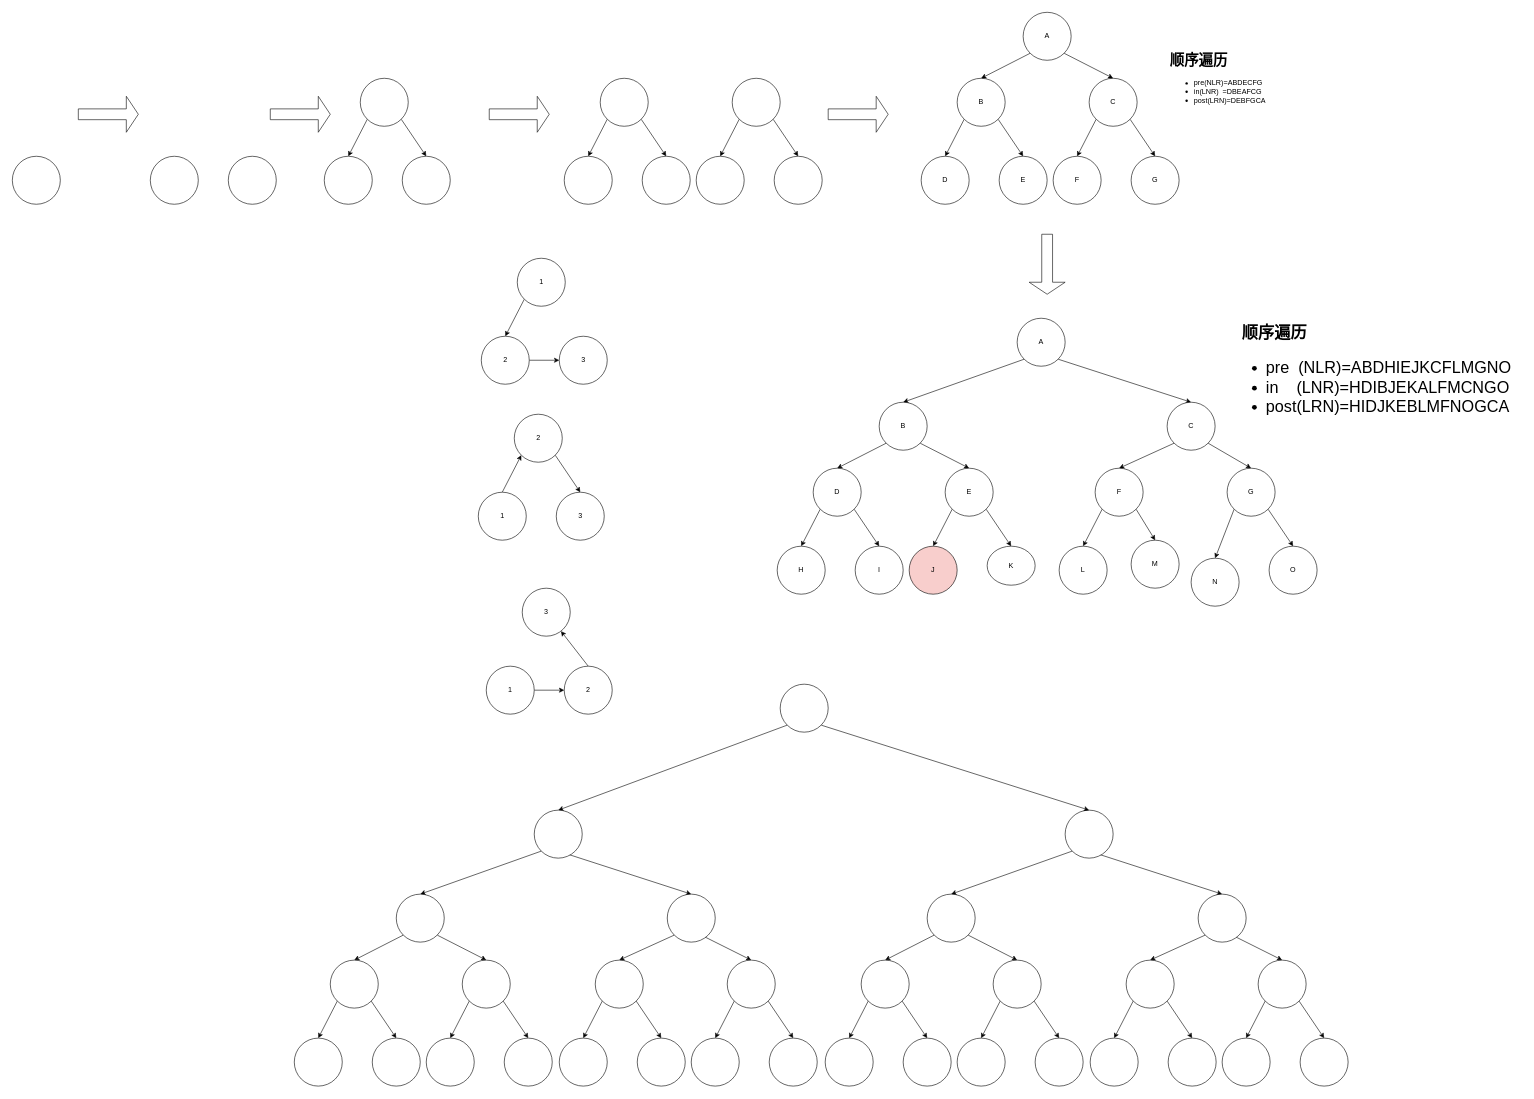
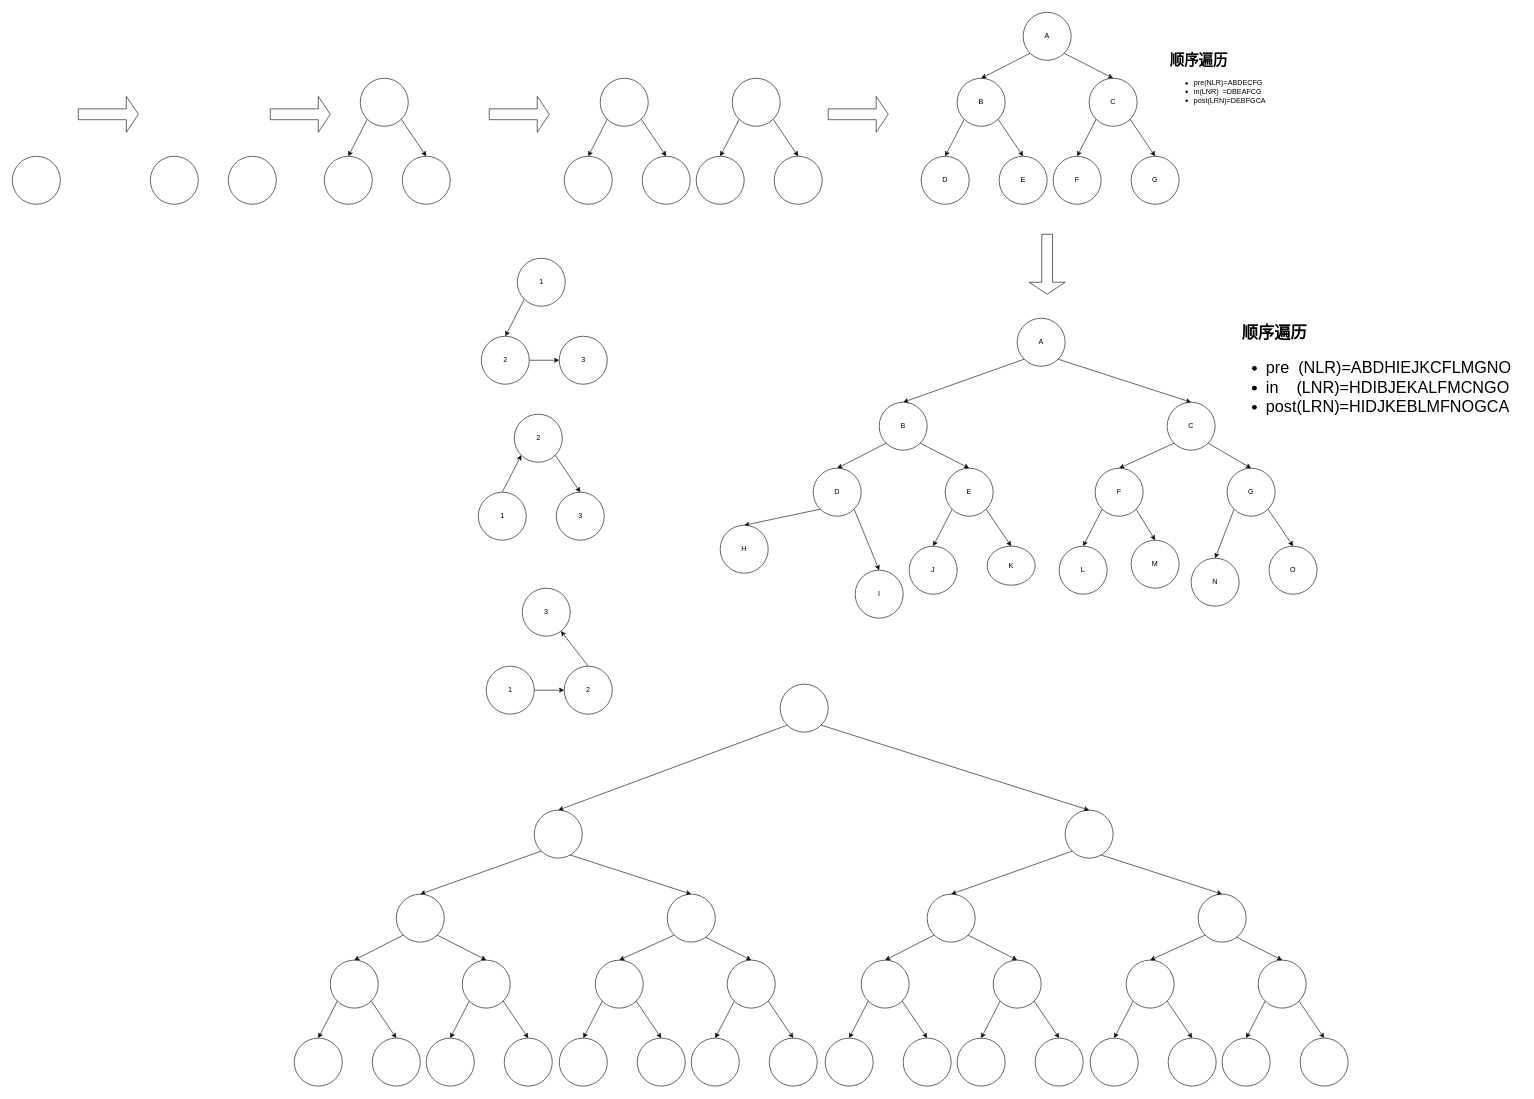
(801, 570) -> (744, 549)
(879, 570) -> (879, 594)
(933, 570) -> (933, 570)
